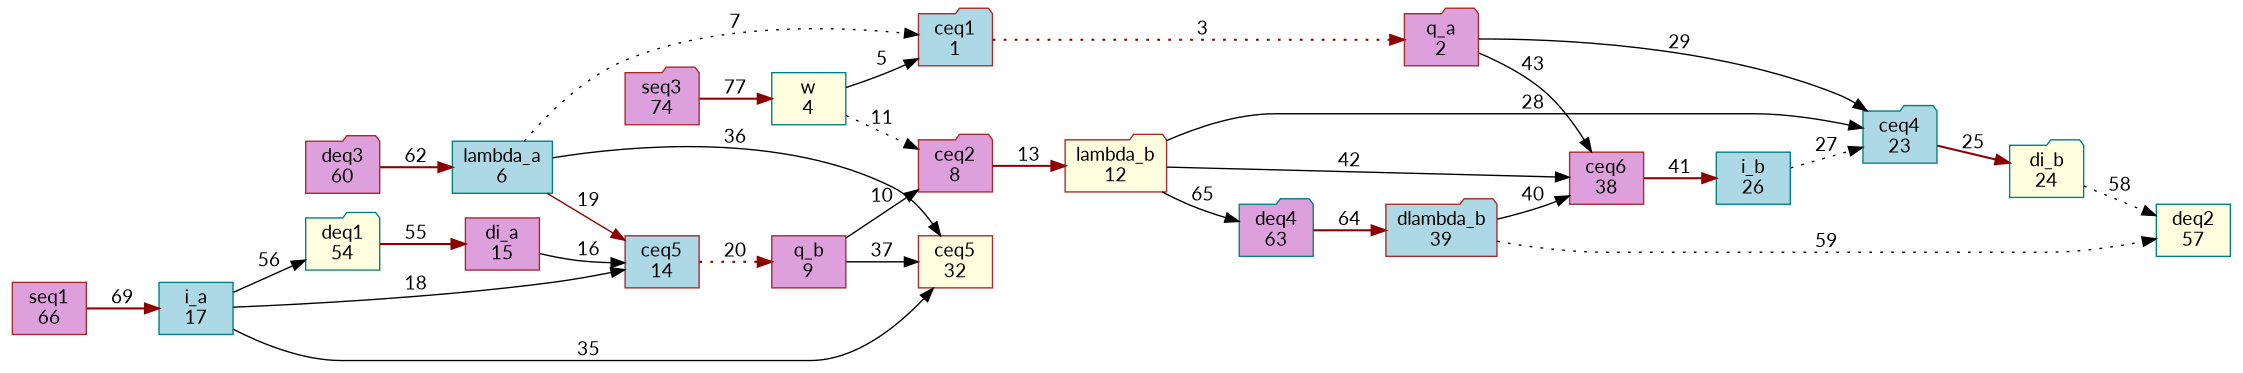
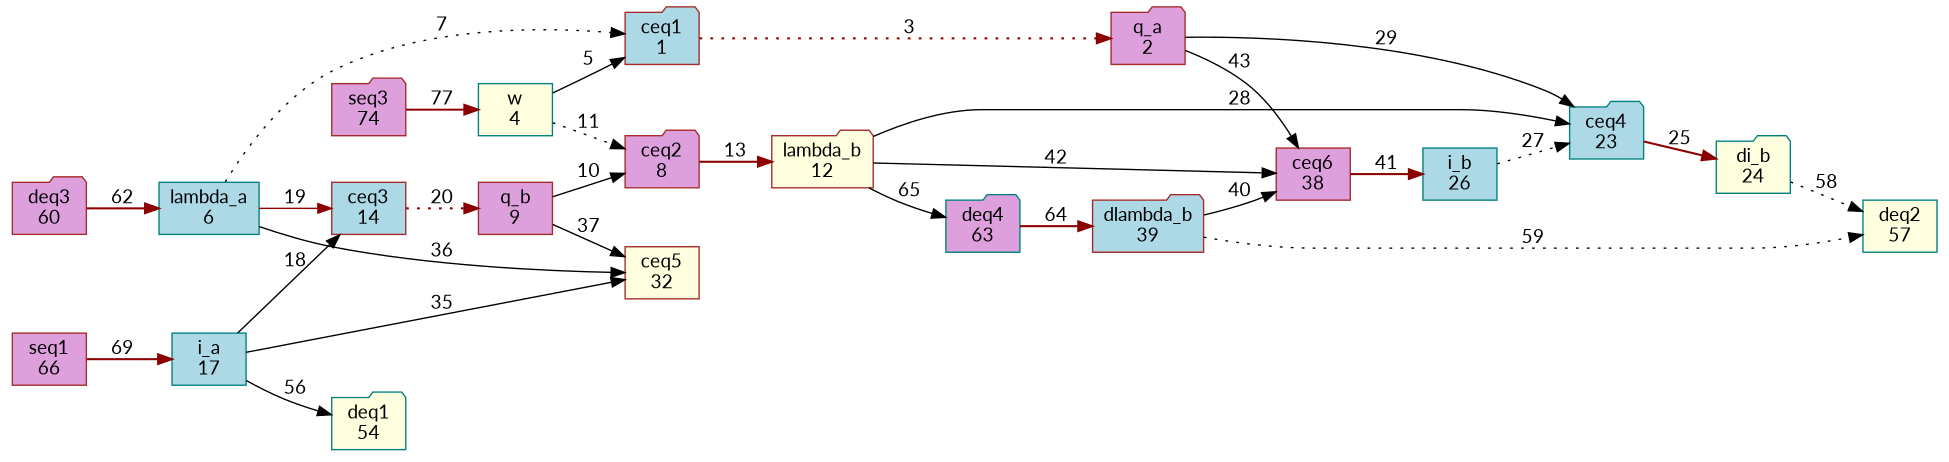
(502, 244) -> none
(662, 262) -> (369, 208)
